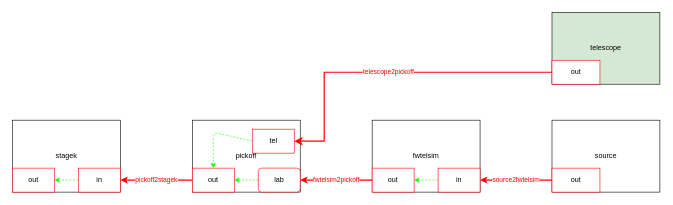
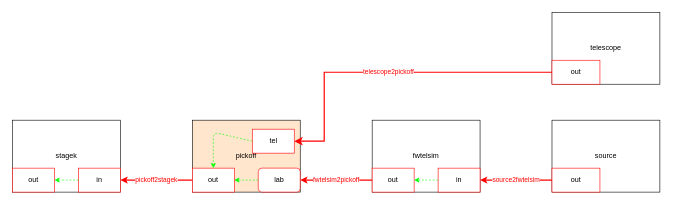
(606, 48) -> (606, 48)
(246, 156) -> (246, 156)
